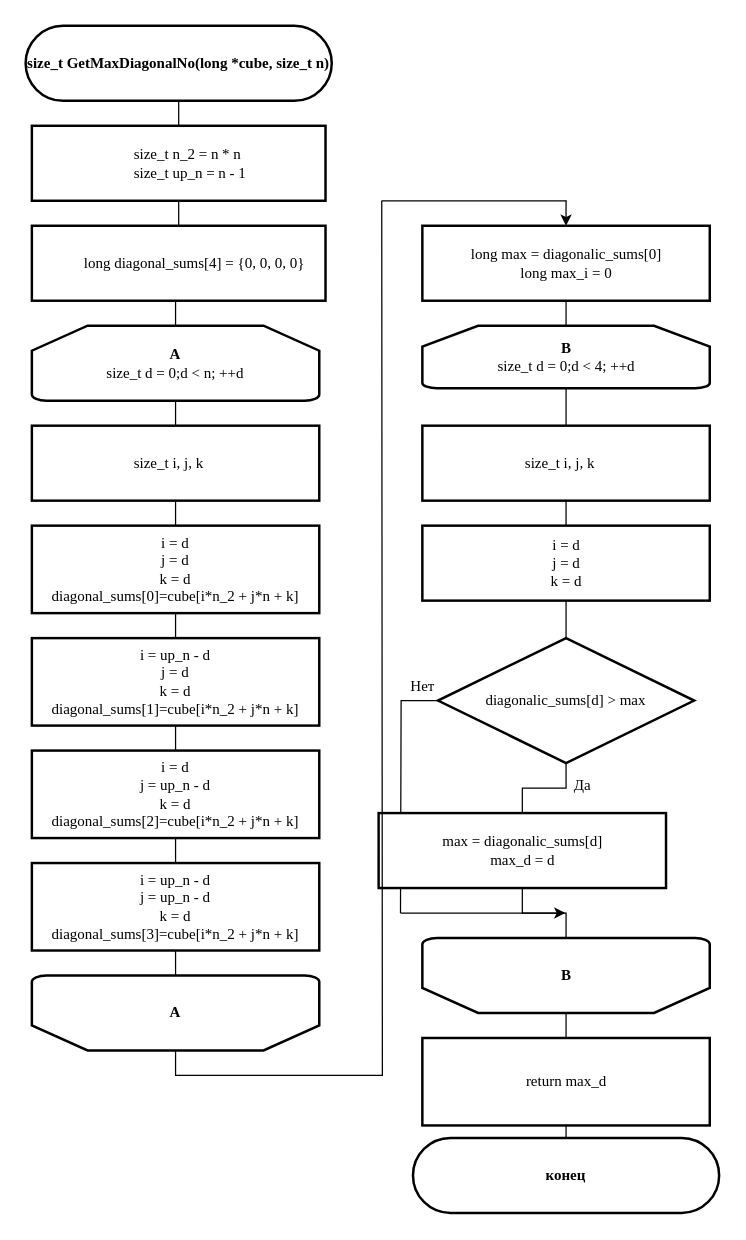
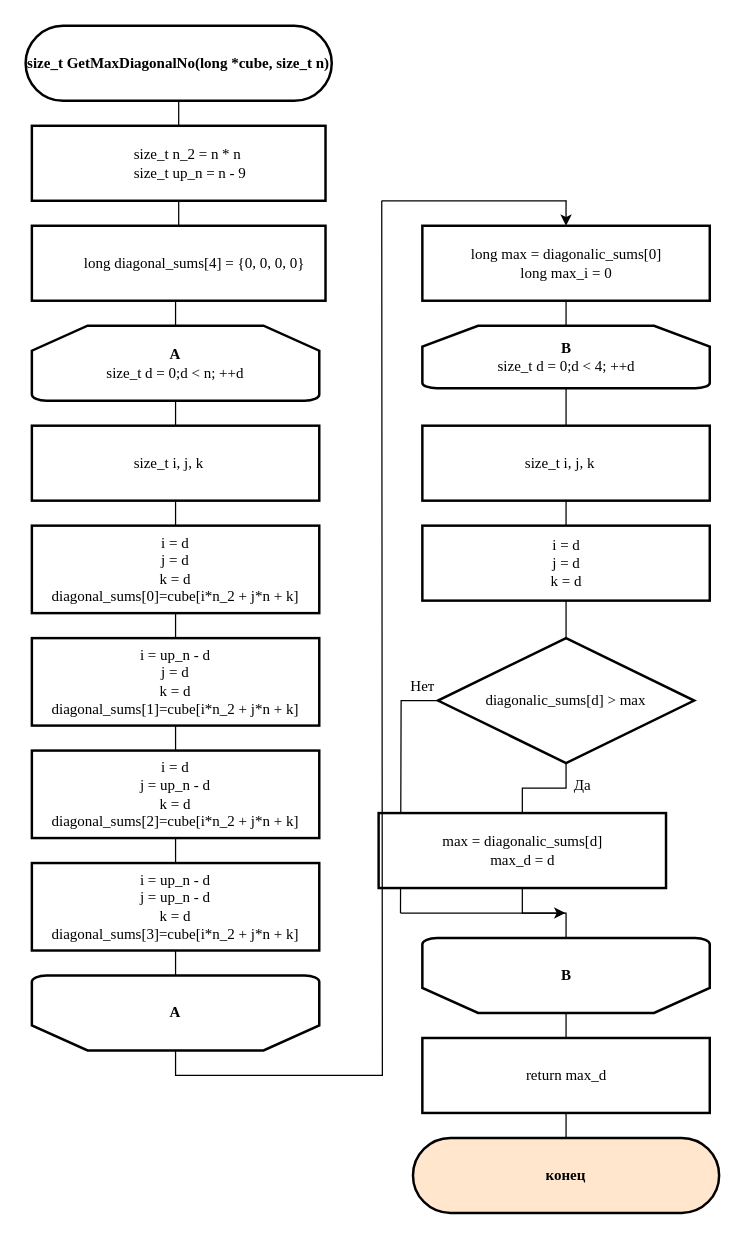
(102, 163) -> (102, 163)
(566, 1082) -> (566, 1076)
(566, 1176) -> (566, 1176)
